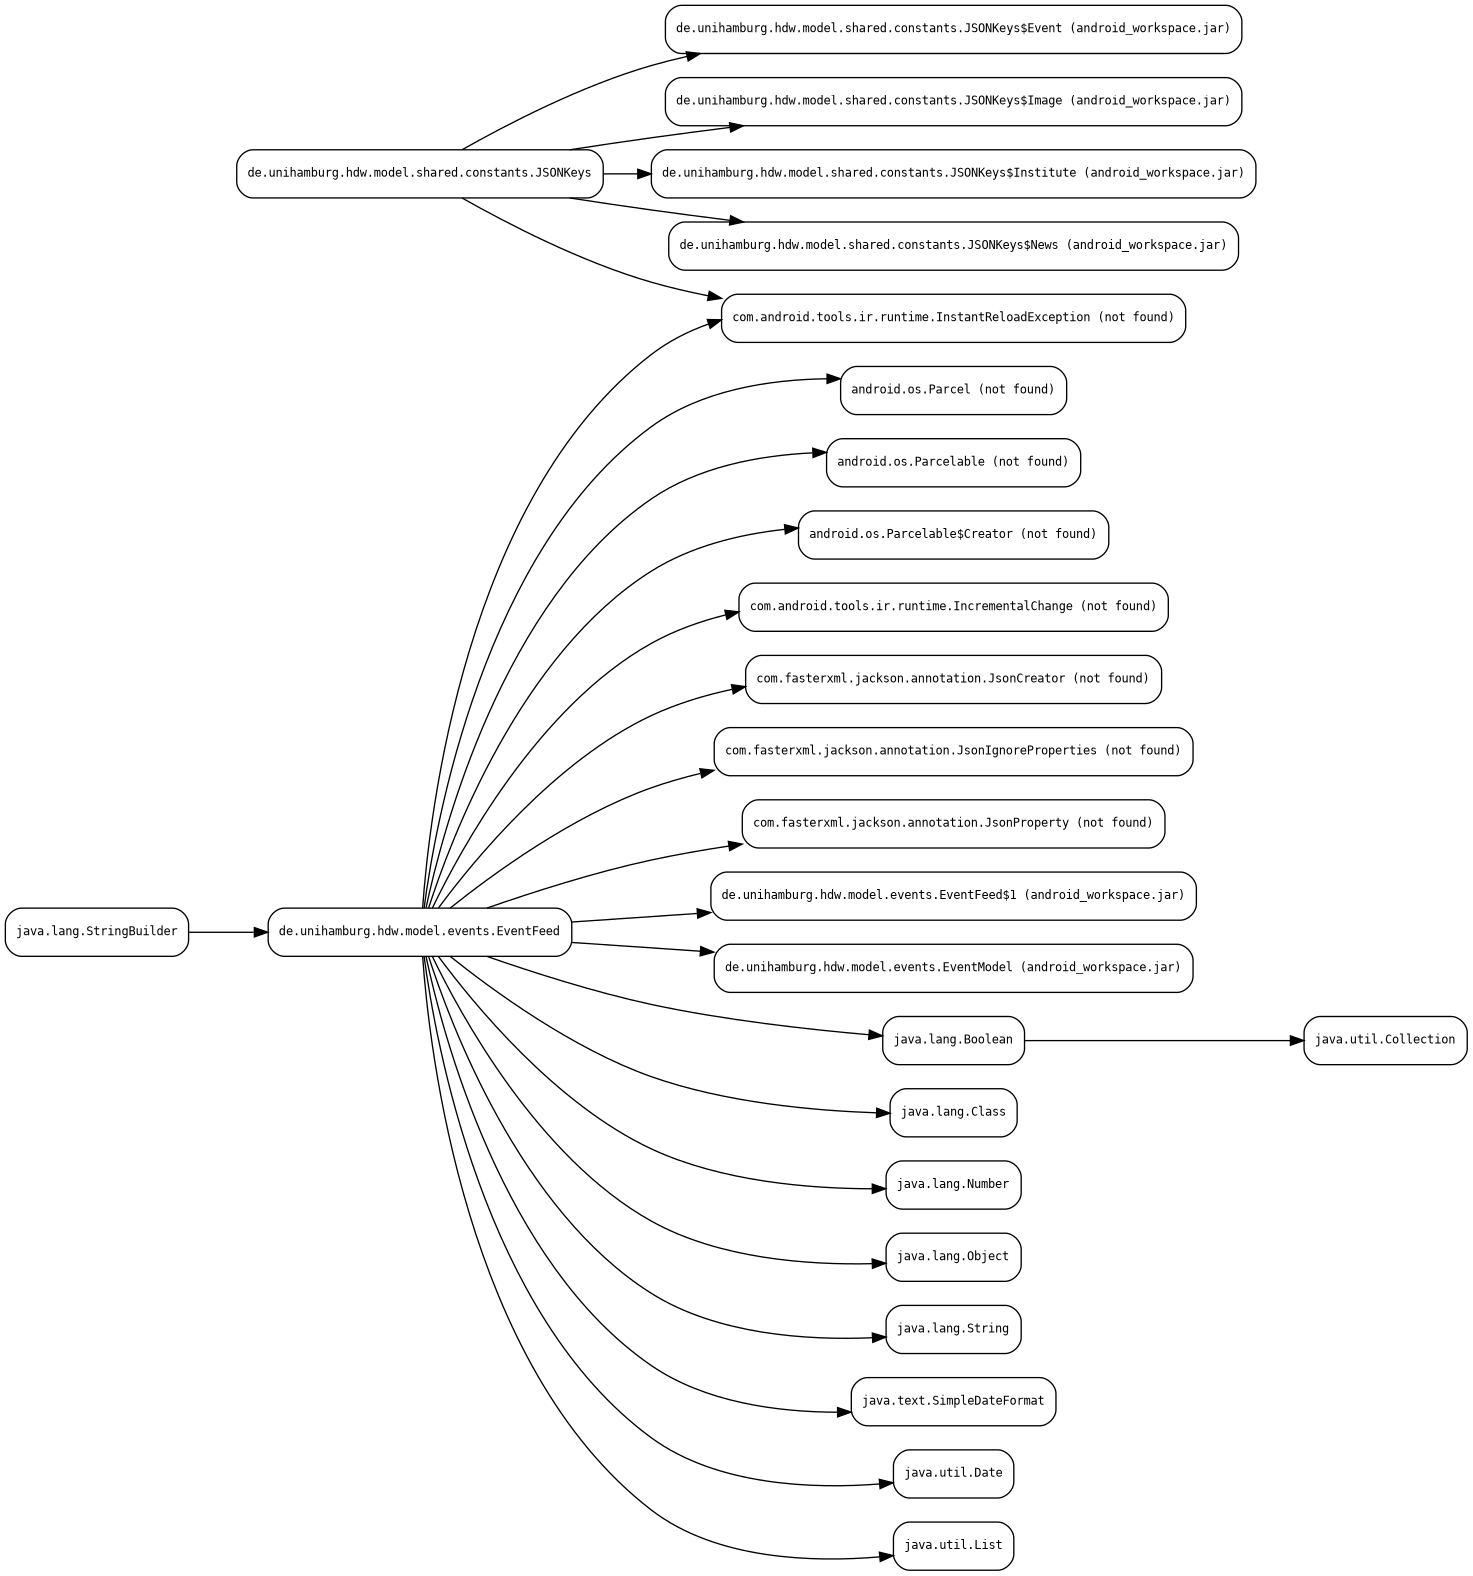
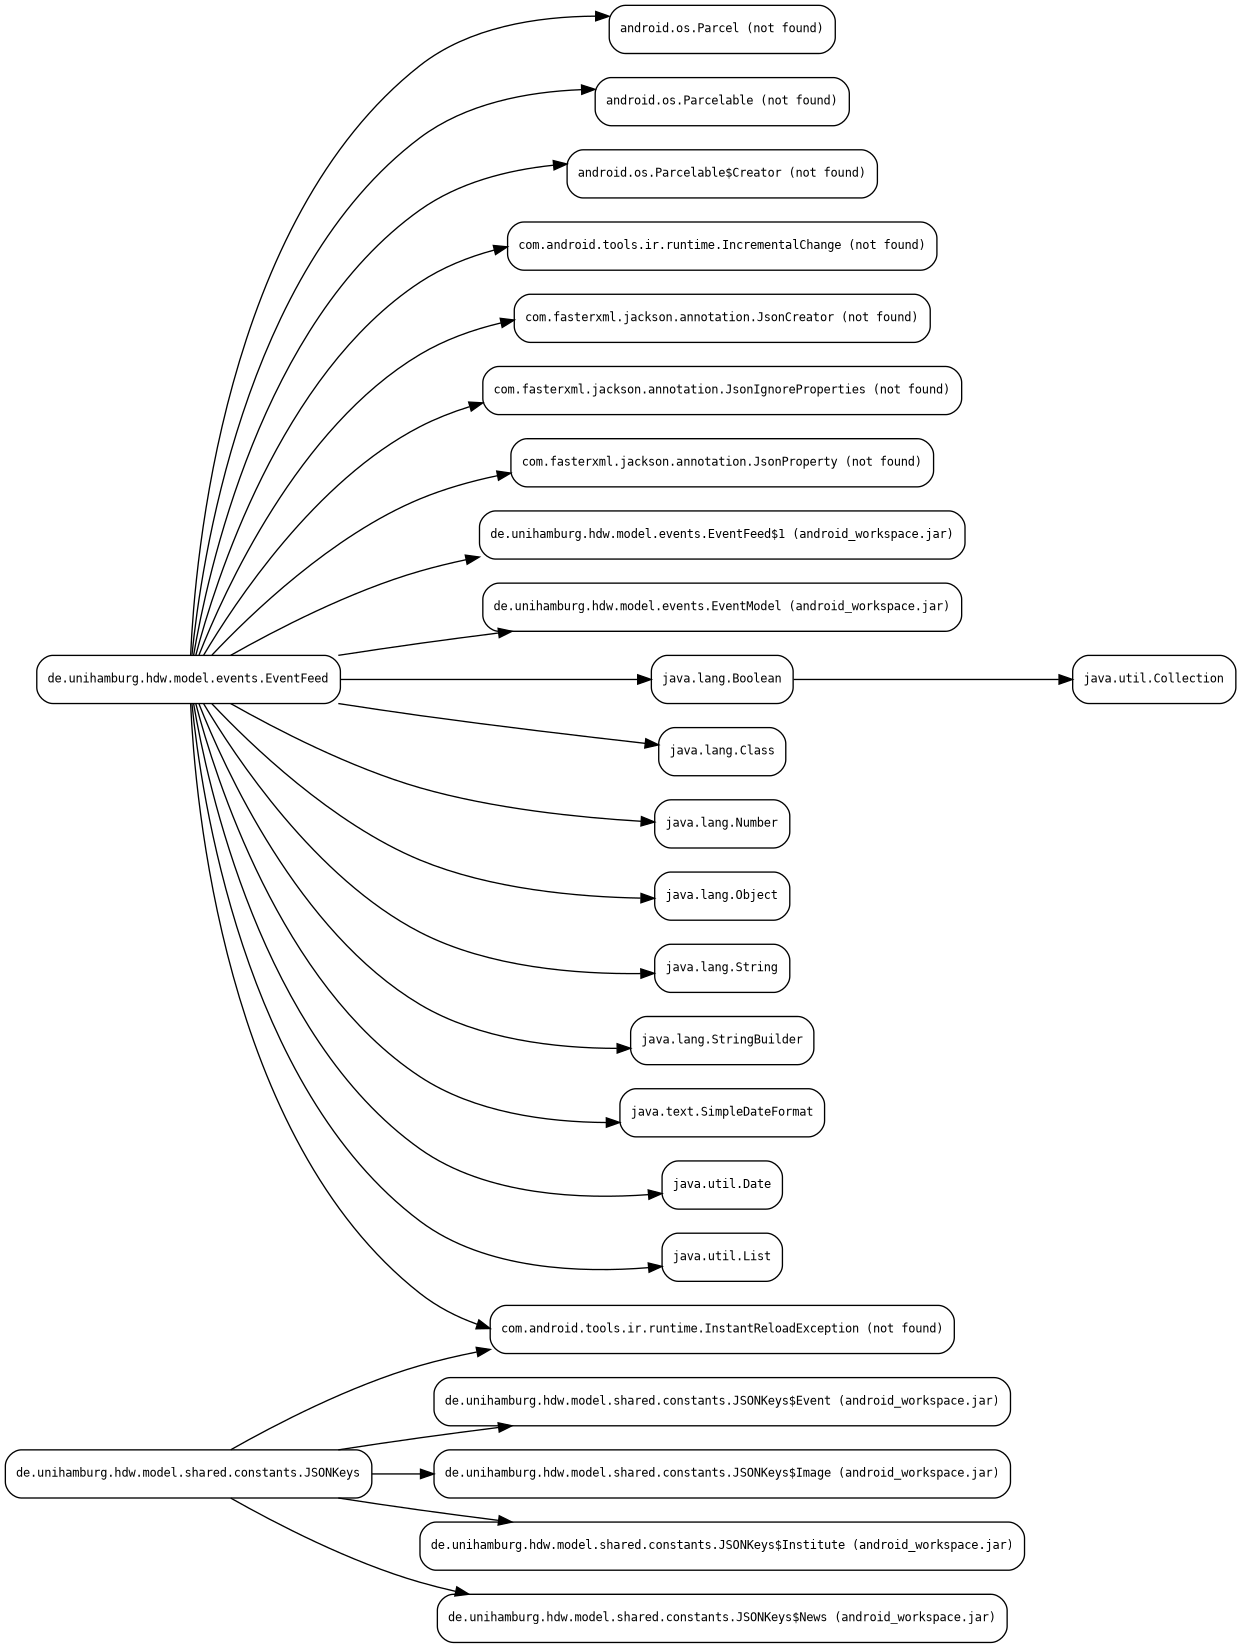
(221, 932) -> (352, 950)
